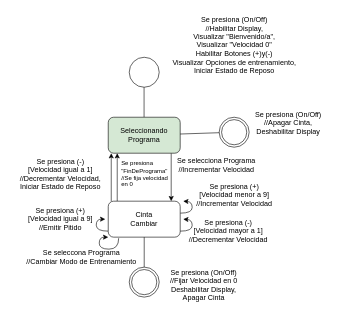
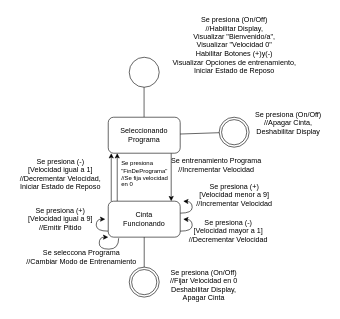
(144, 135) -> (144, 135)
(217, 165) -> (217, 165)
(144, 219) -> (144, 219)
